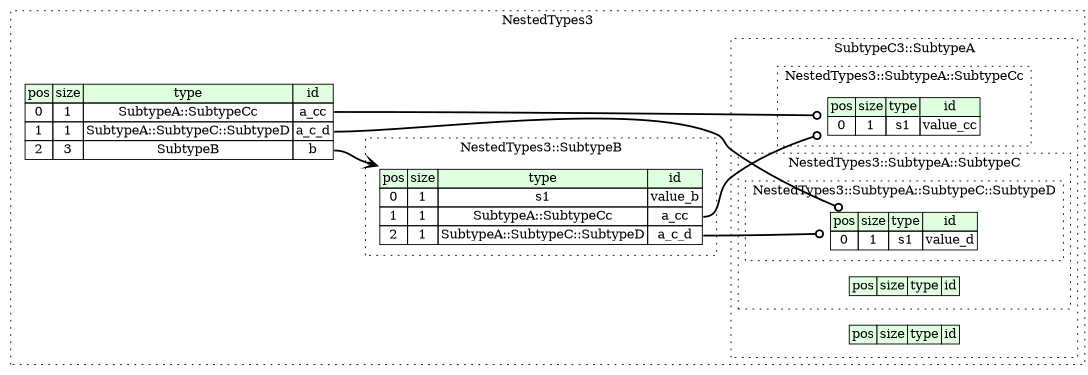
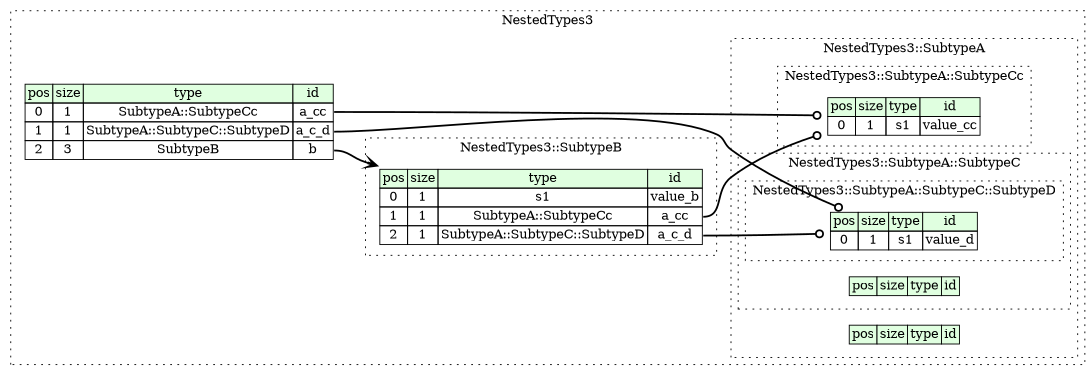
(904, 49) -> (904, 49)
